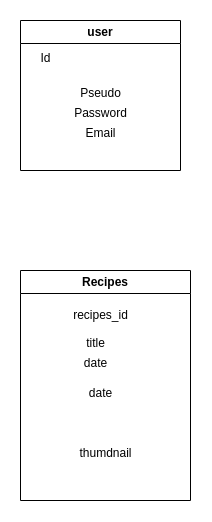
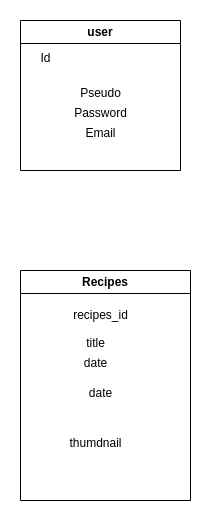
(106, 454) -> (96, 444)
